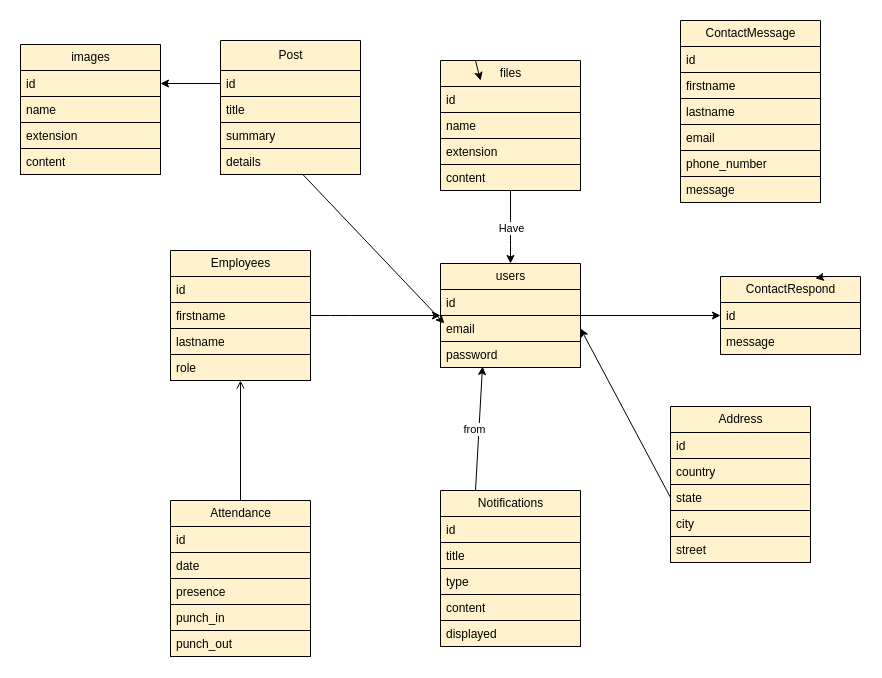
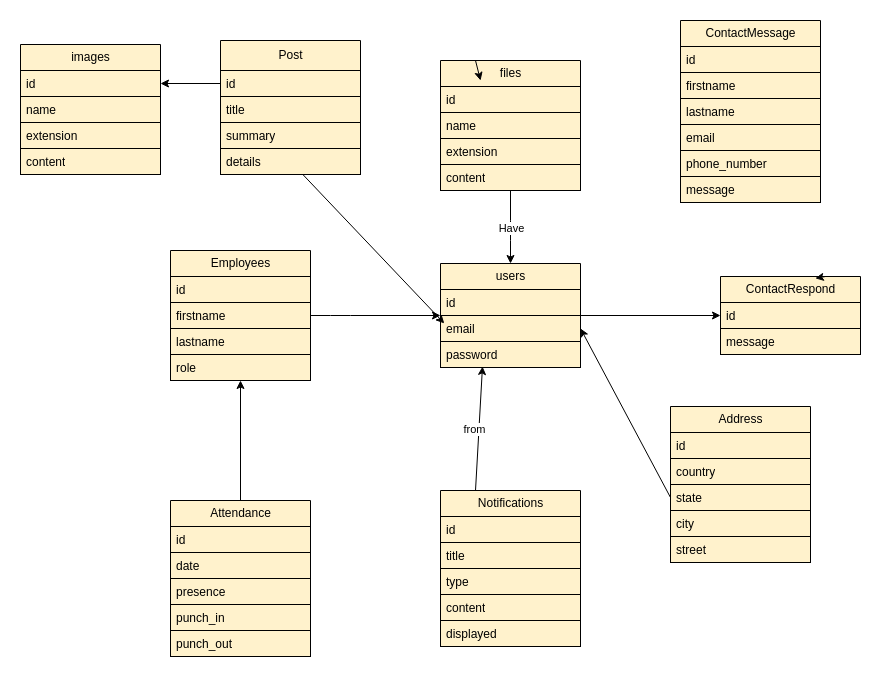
(241, 386) -> (241, 388)
